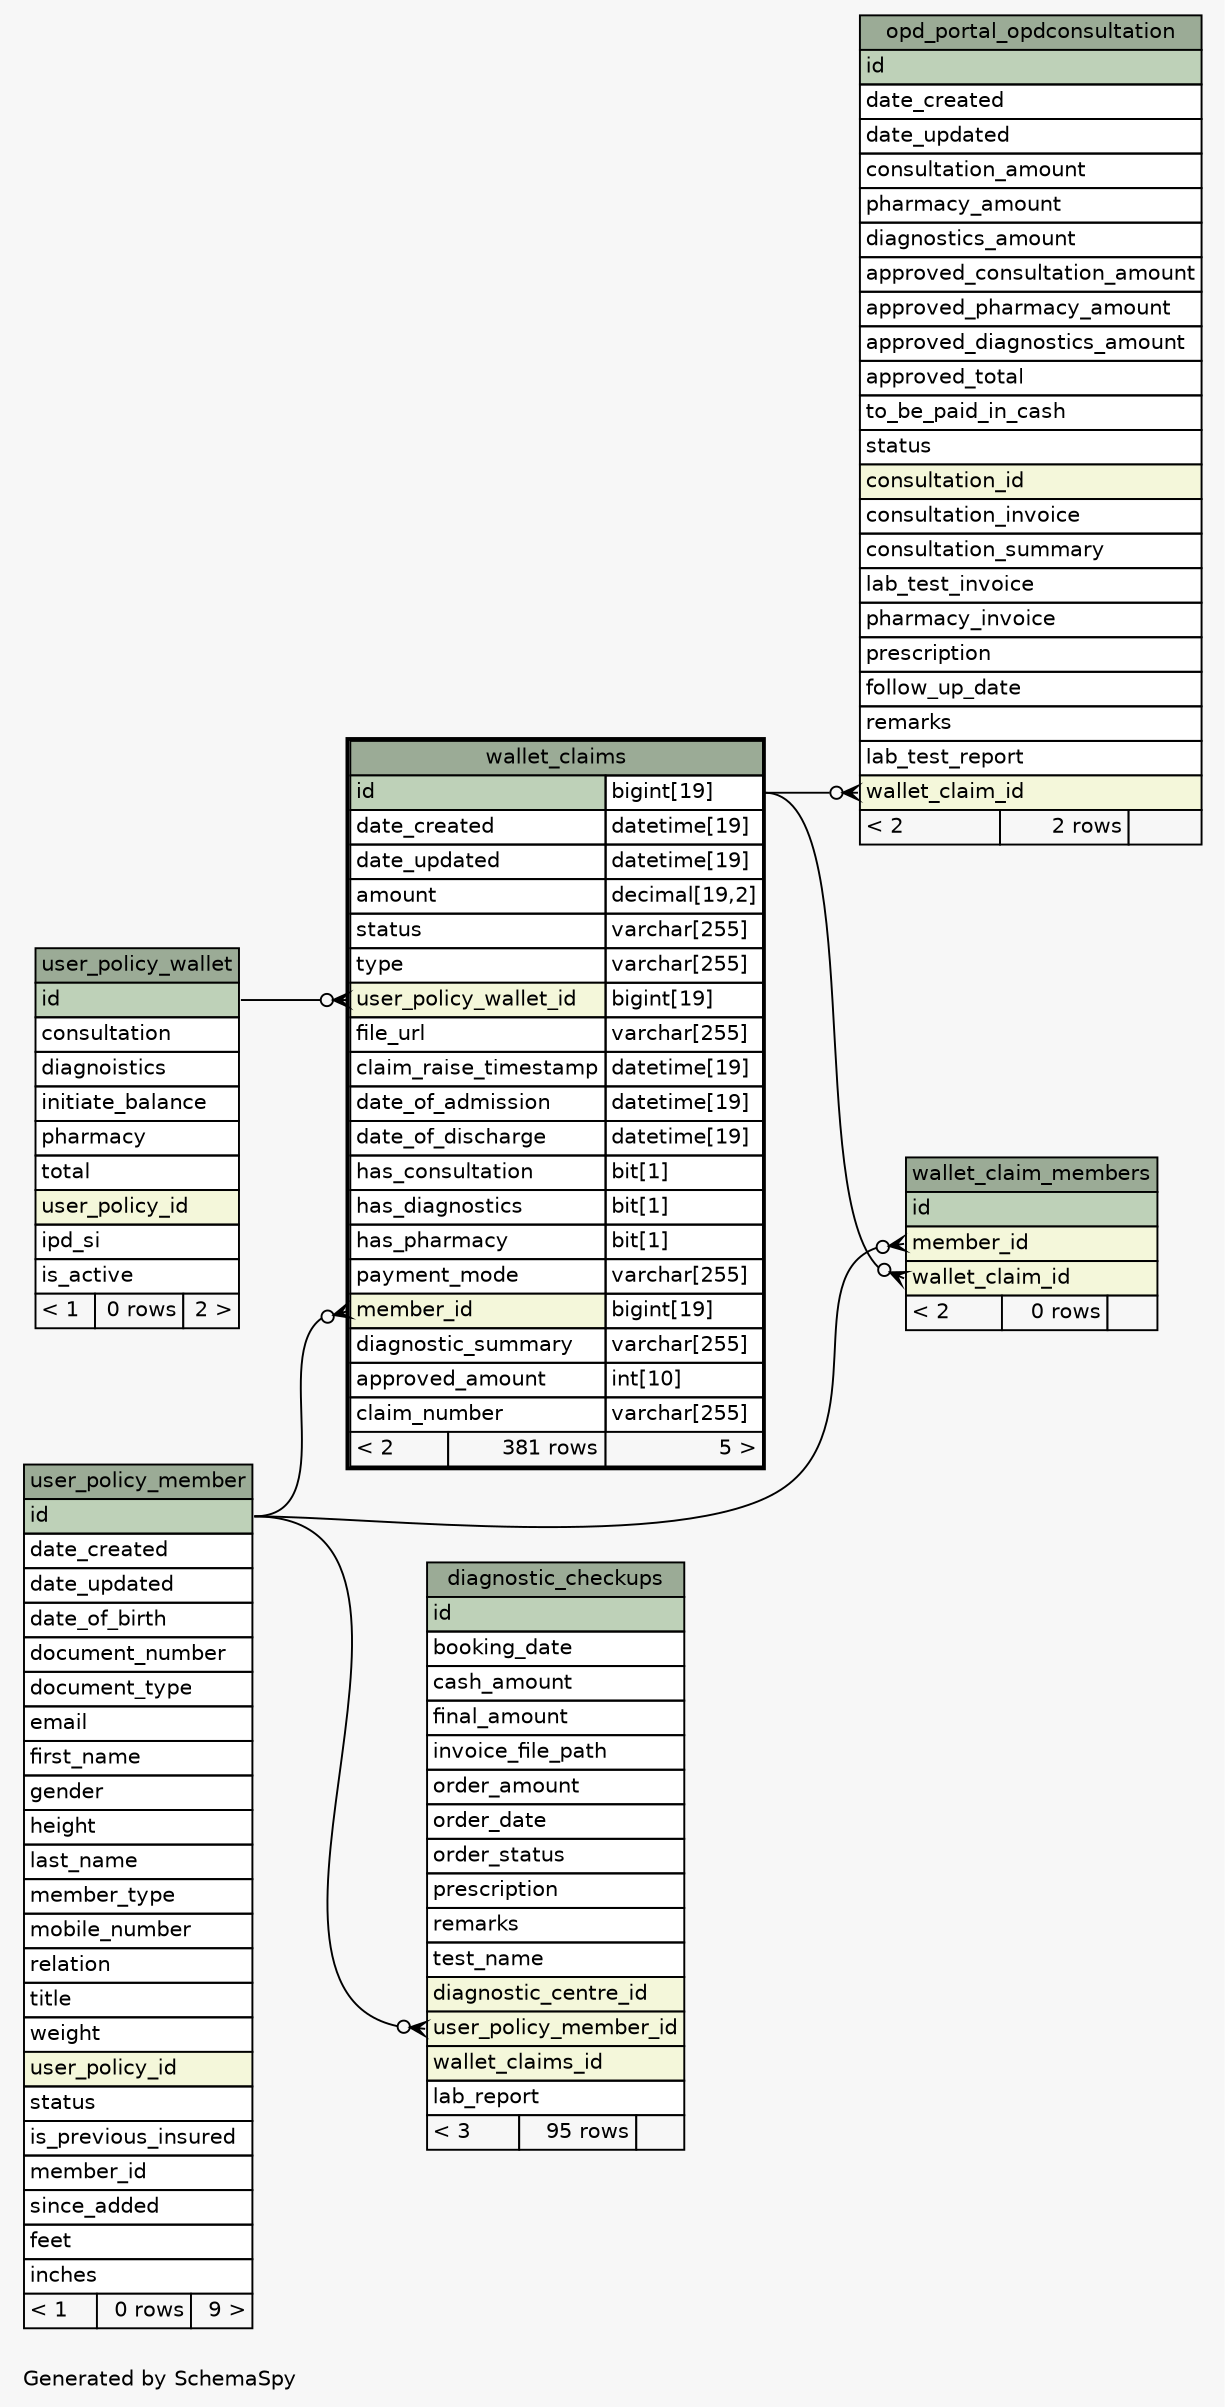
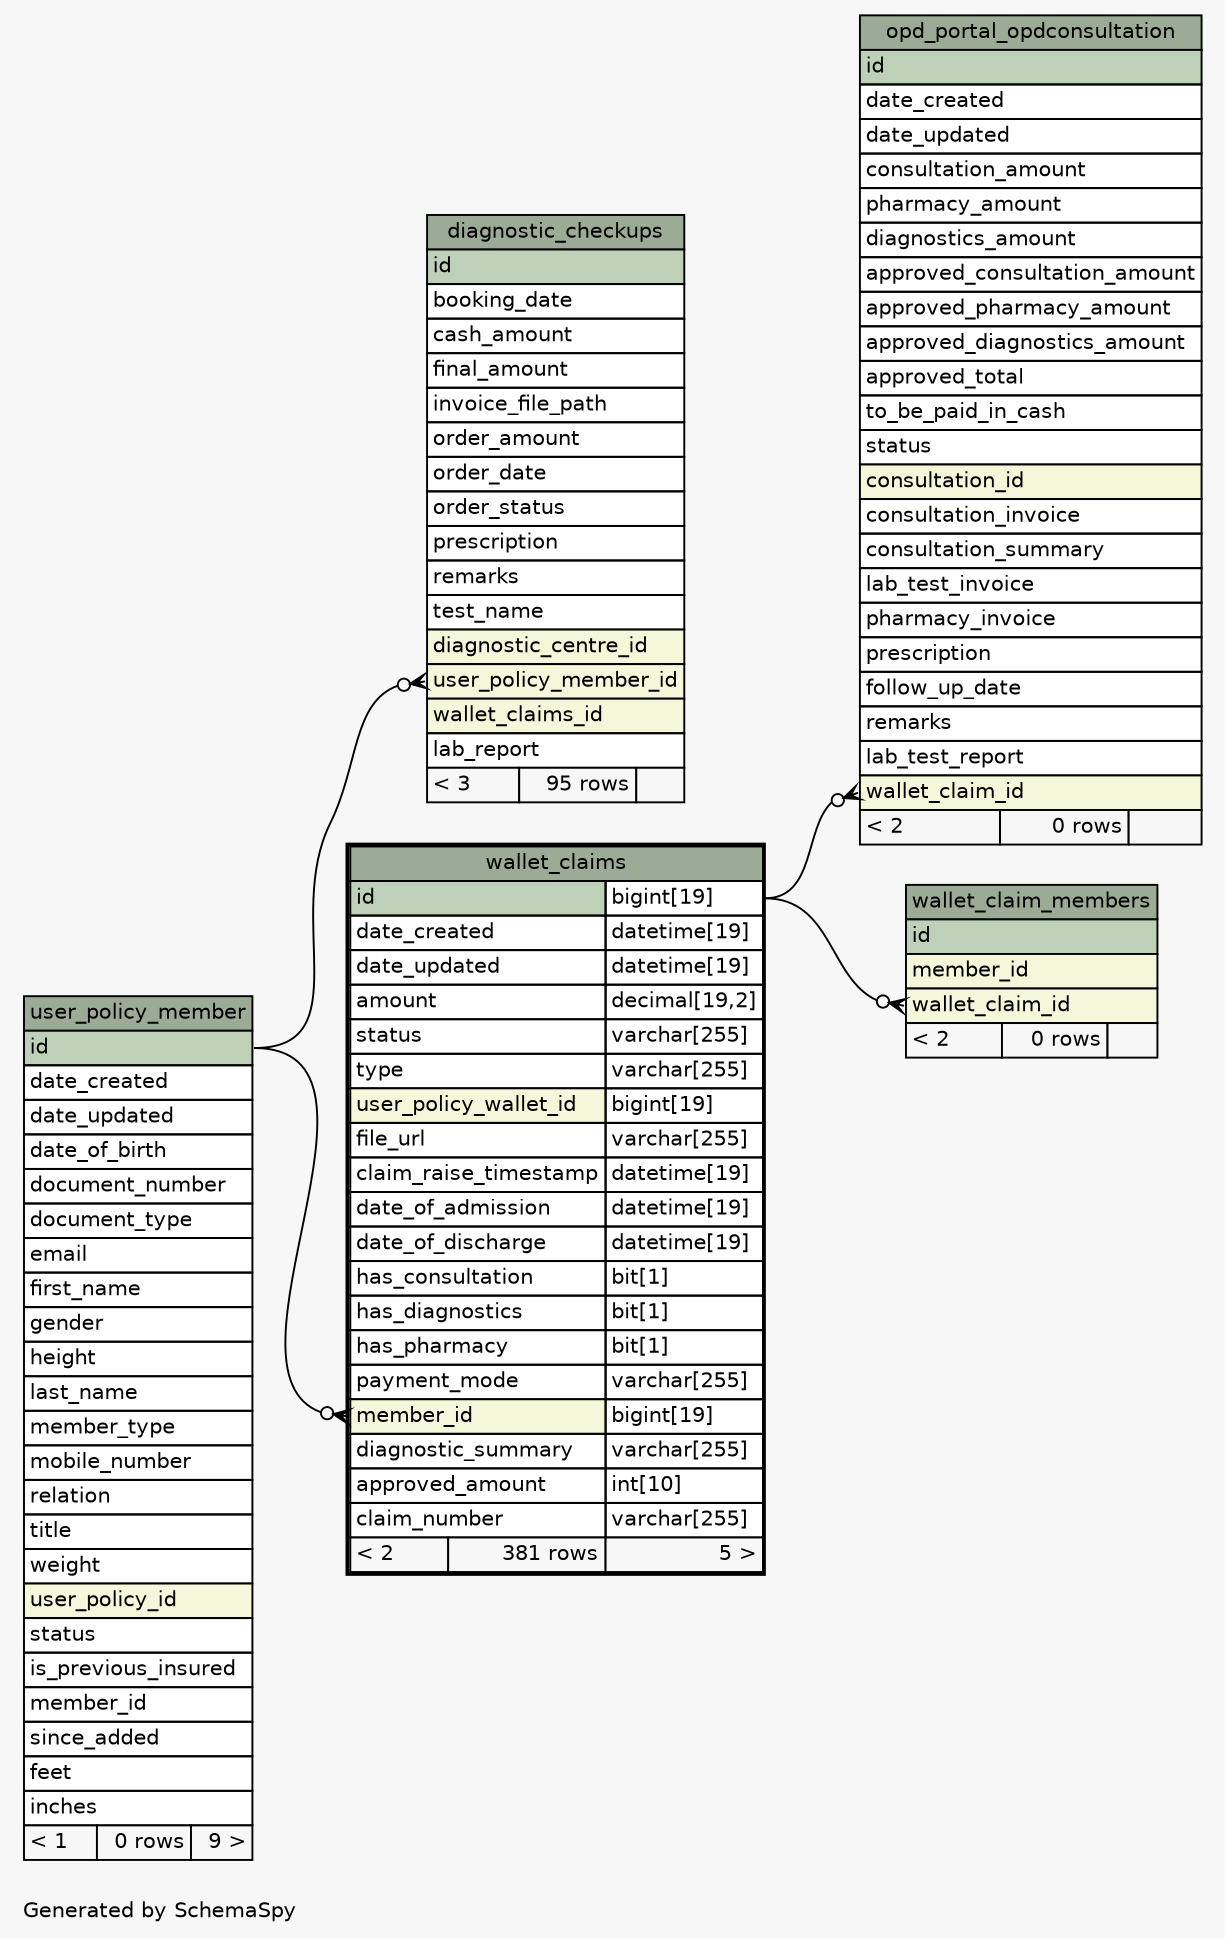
(1087, 826) -> (1087, 826)
(137, 1138) -> none
(656, 1522) -> none
